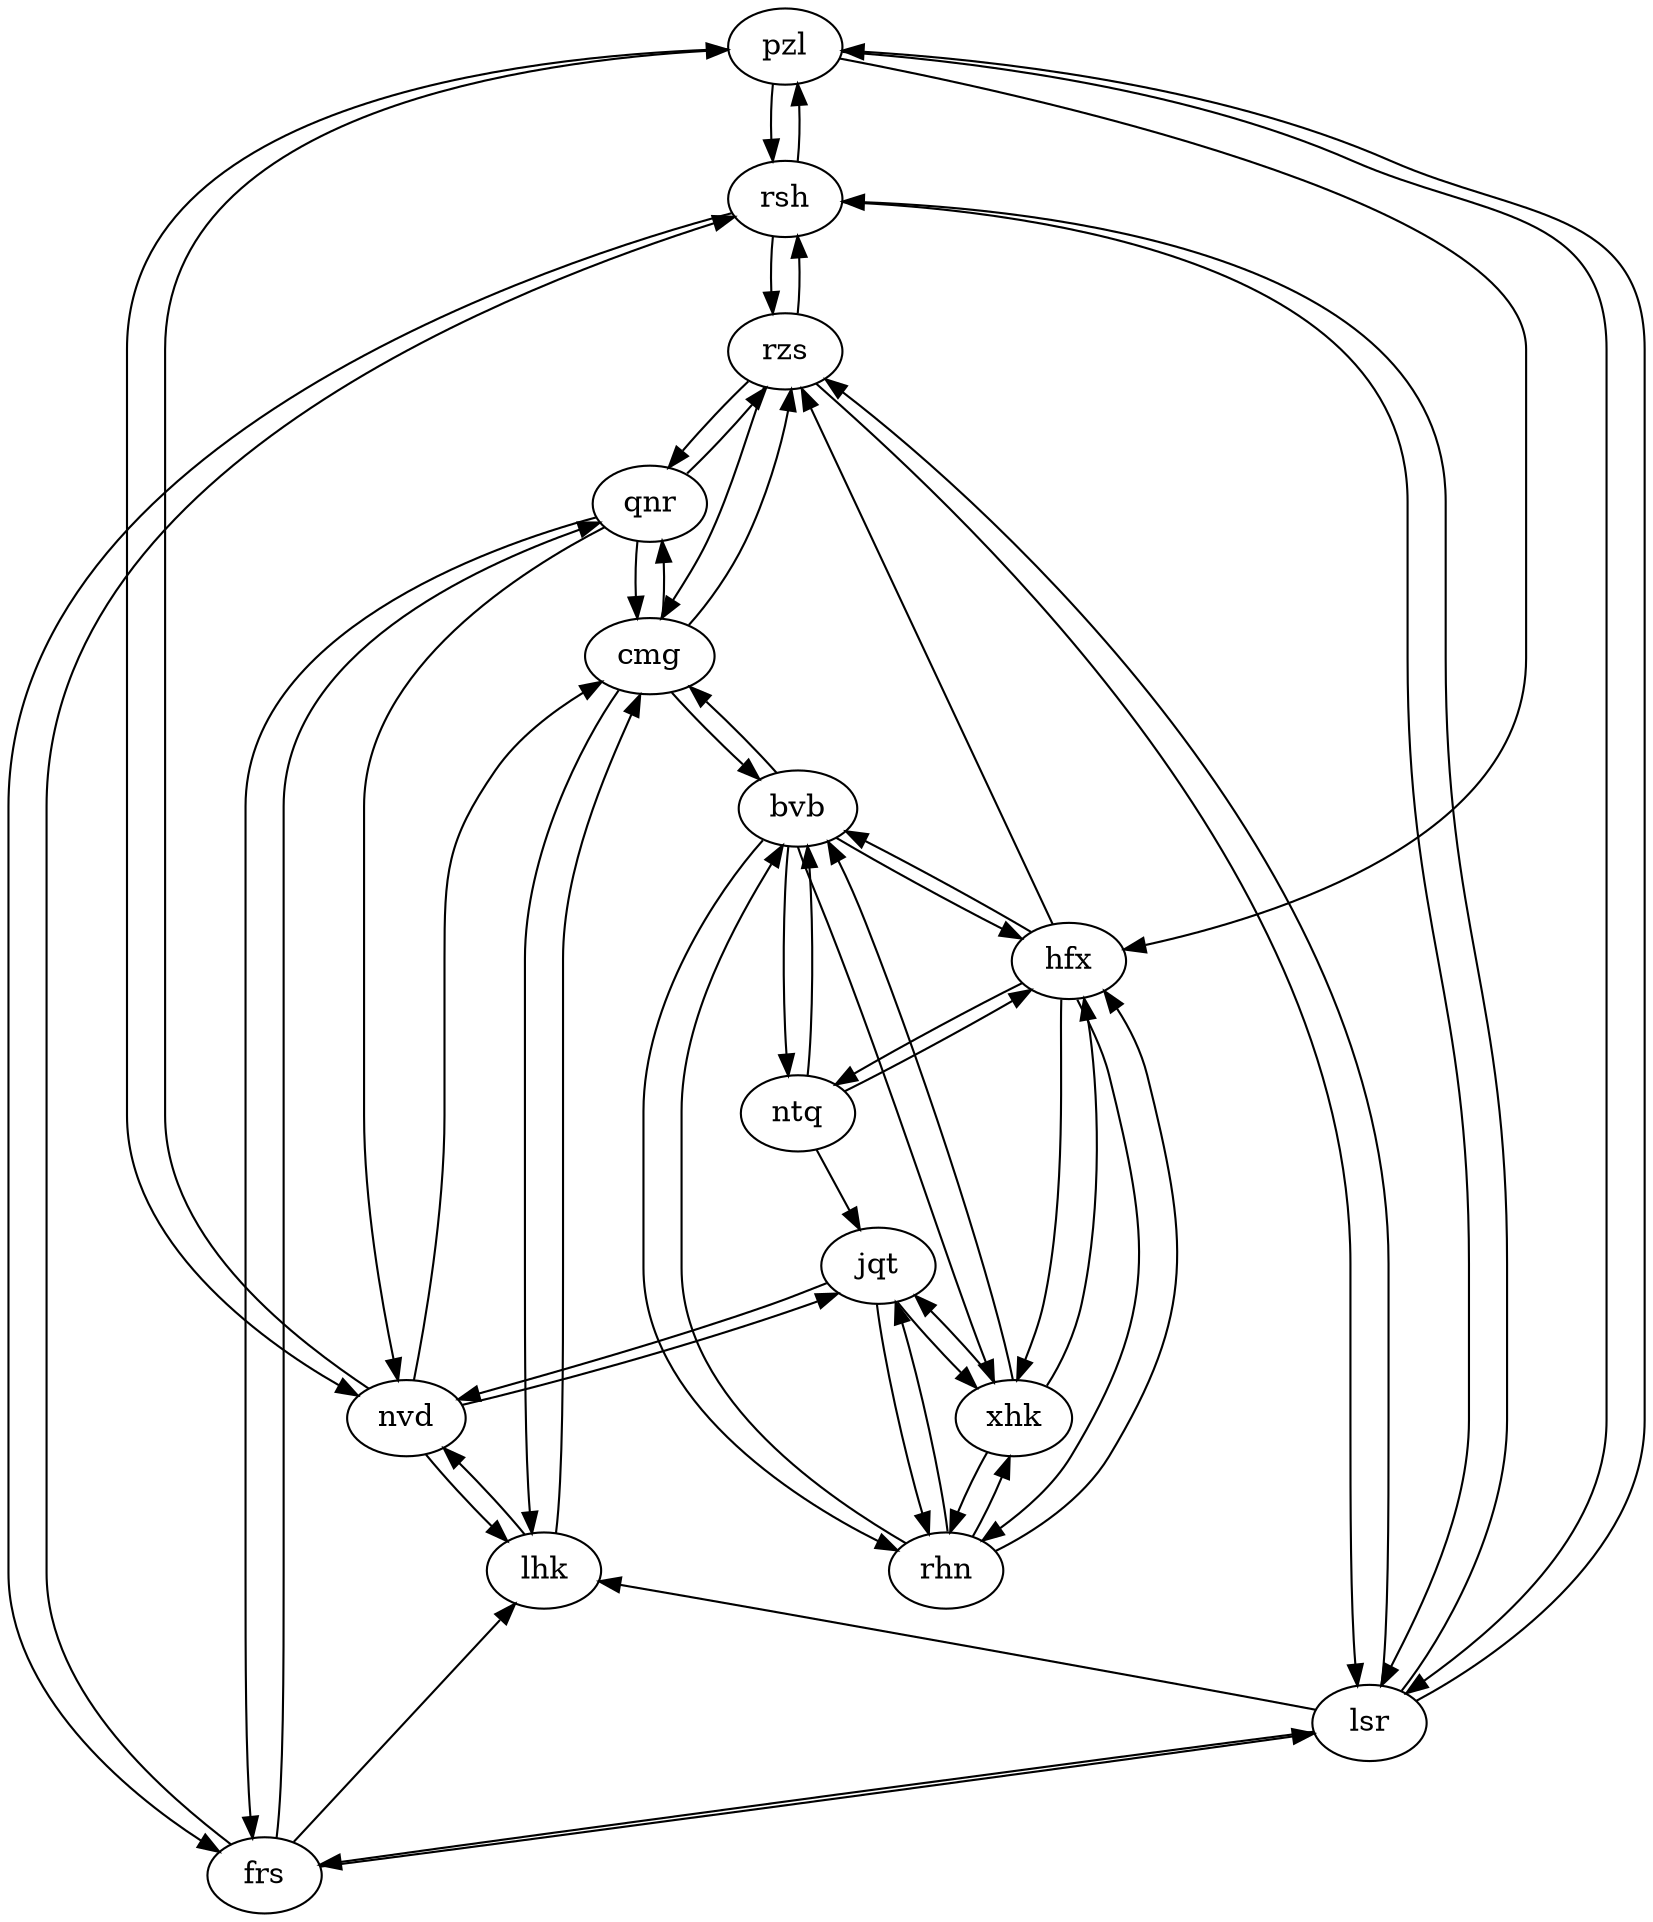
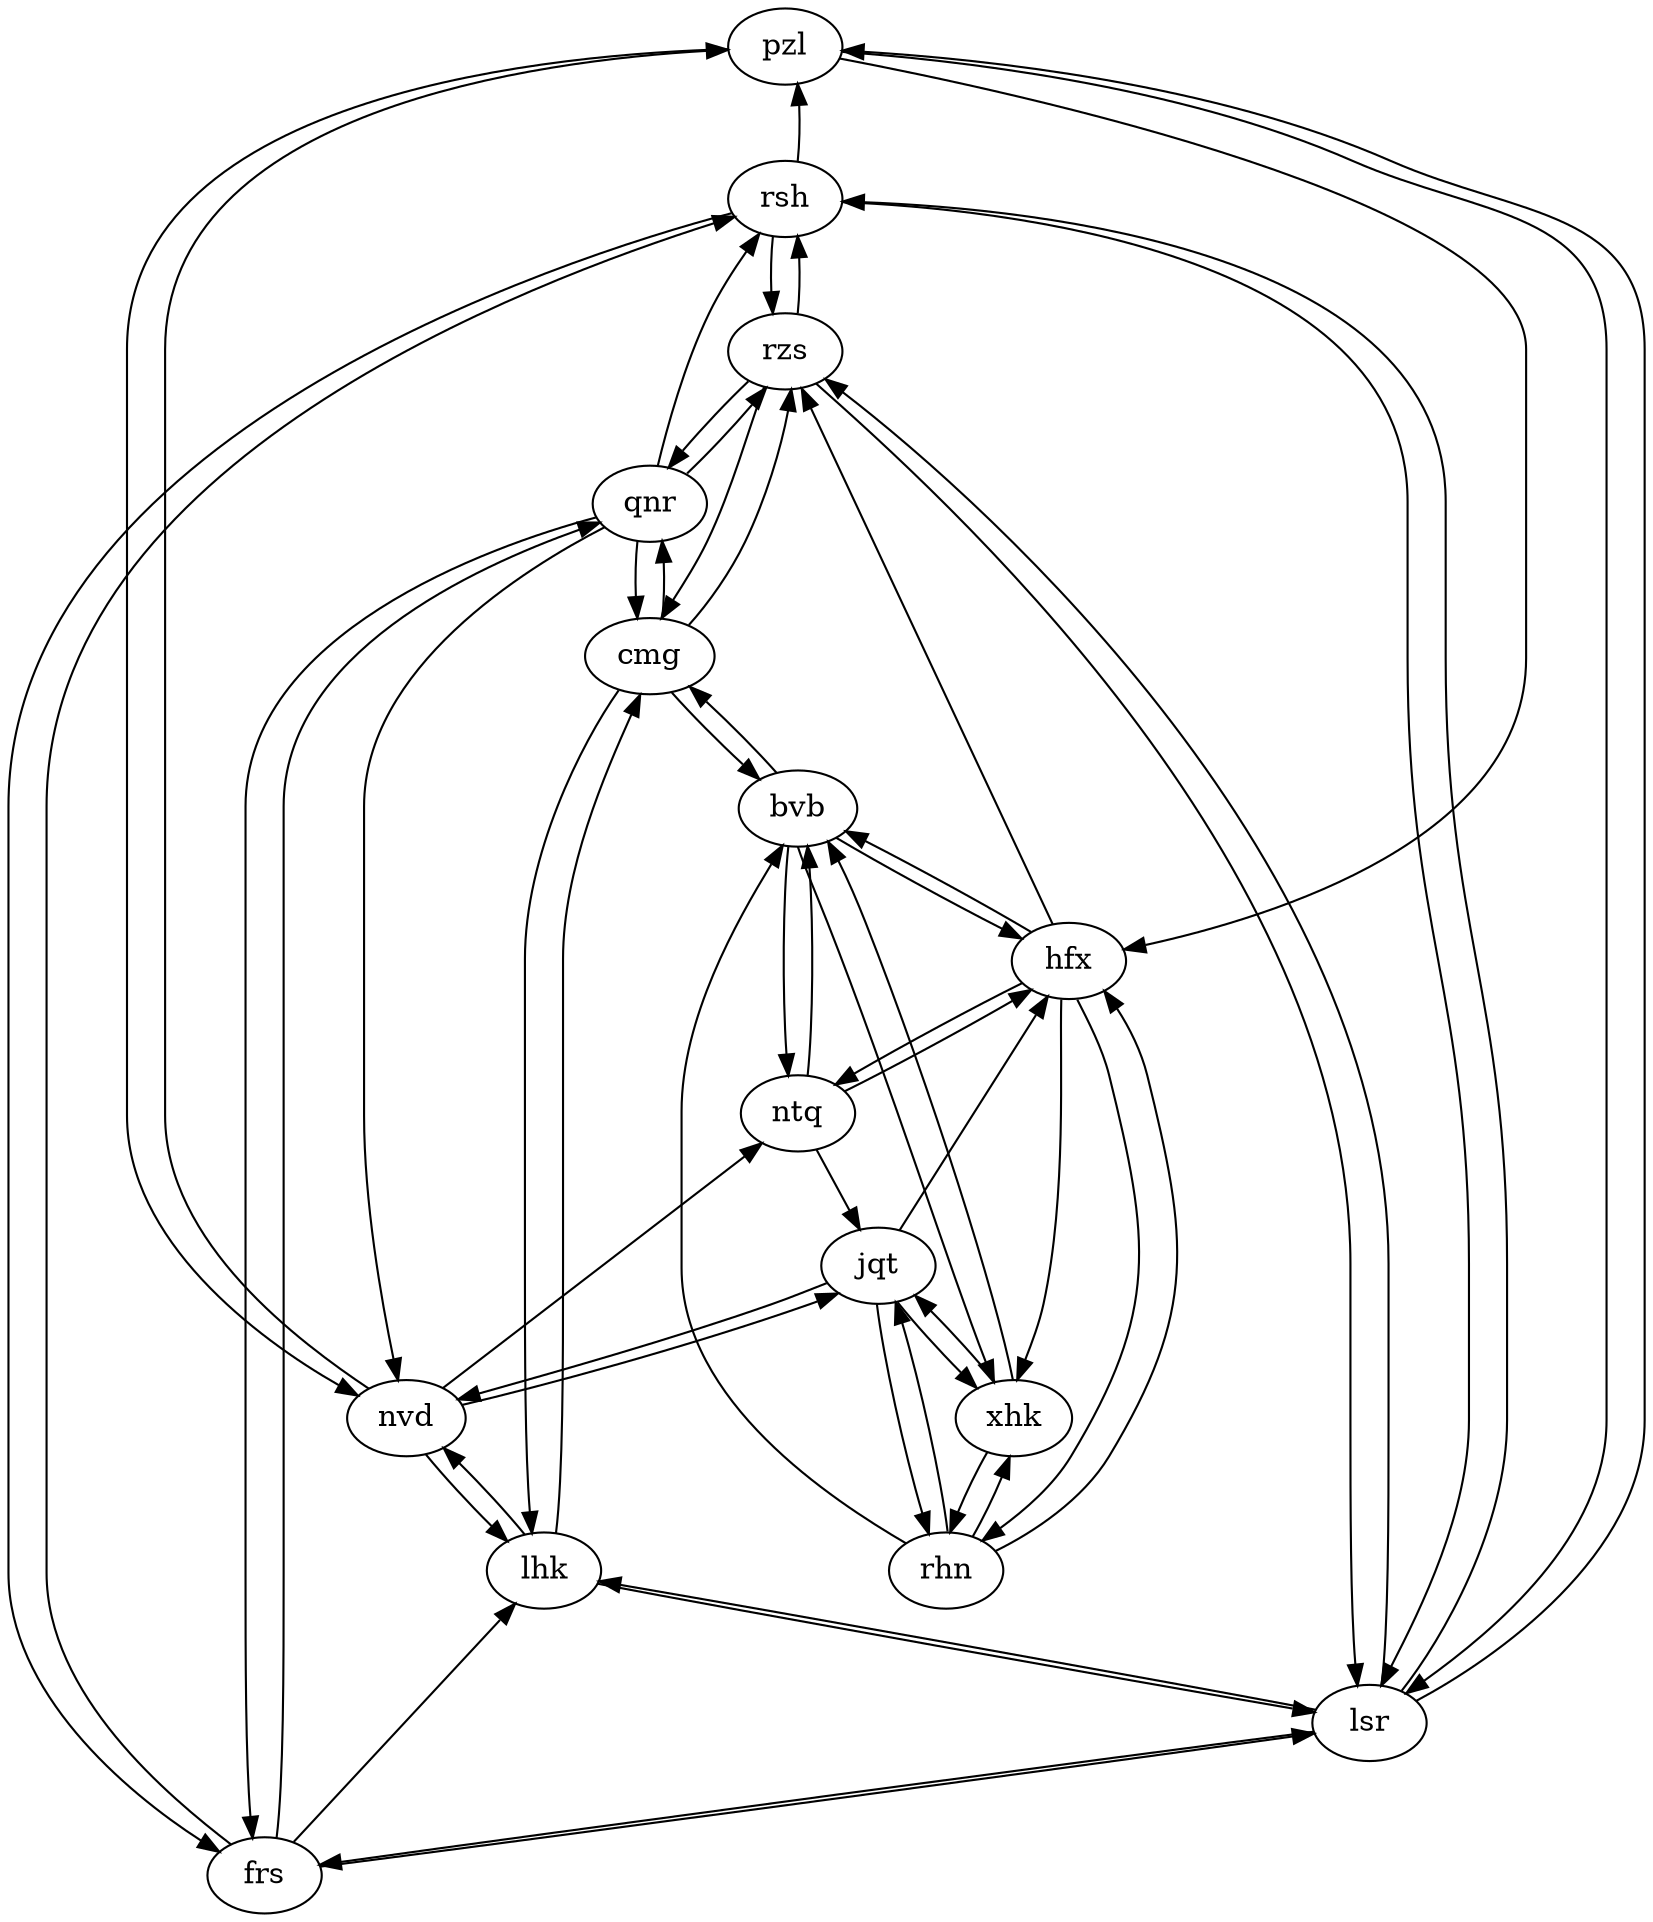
(771, 112) -> (692, 354)
(444, 1012) -> (594, 1272)
(1095, 1207) -> (968, 1123)
(643, 1228) -> none
none -> (945, 1647)
